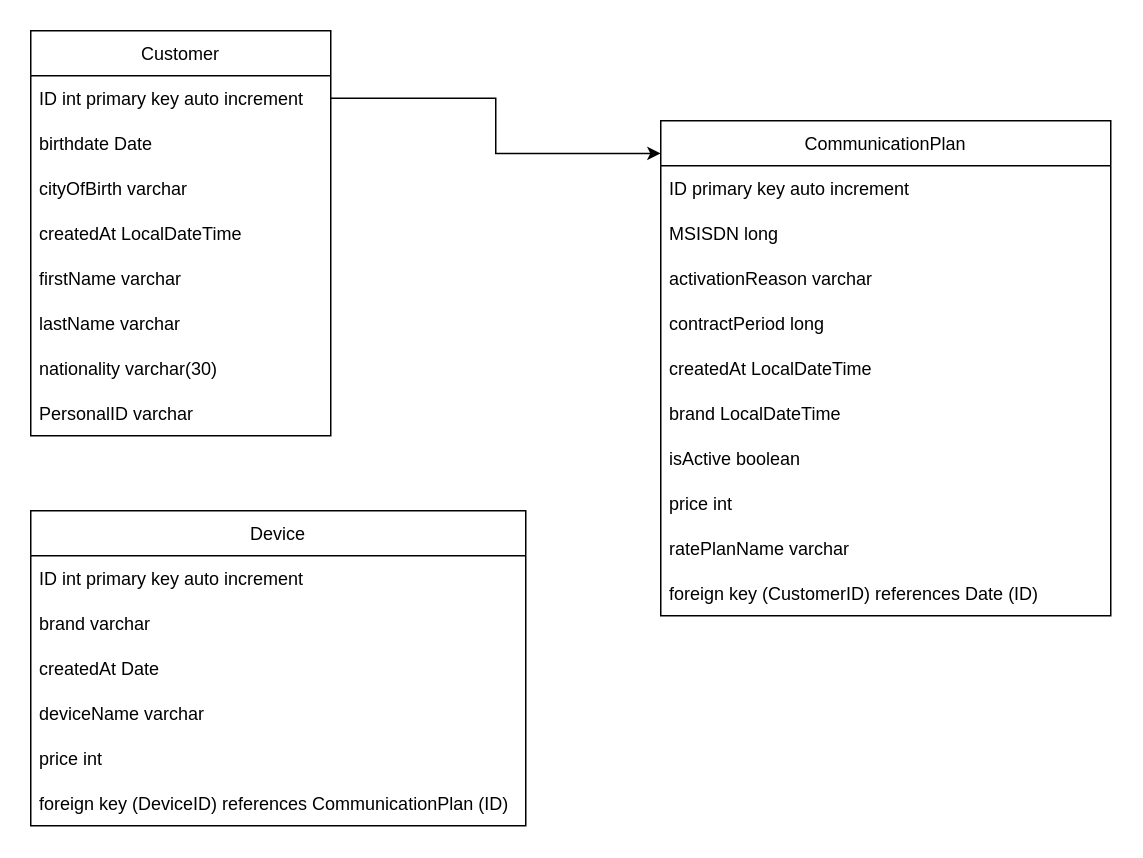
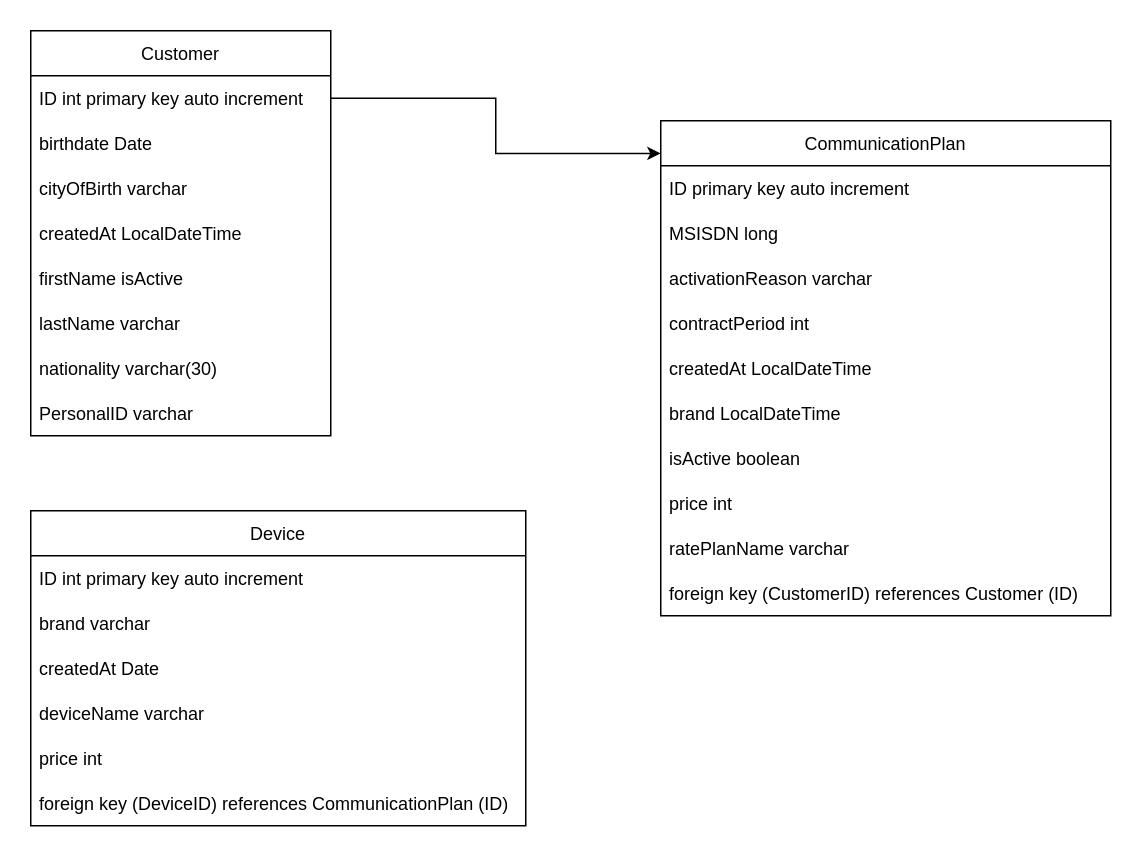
(120, 279) -> (120, 279)
(758, 324) -> (753, 324)
(882, 594) -> (902, 594)
